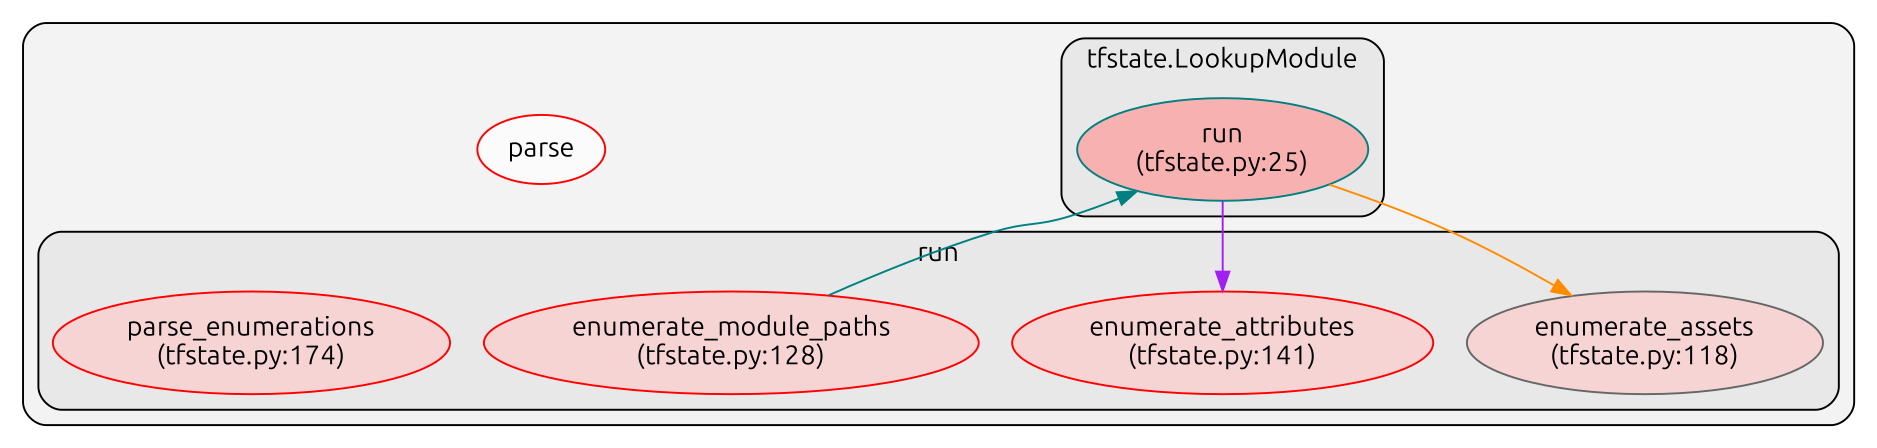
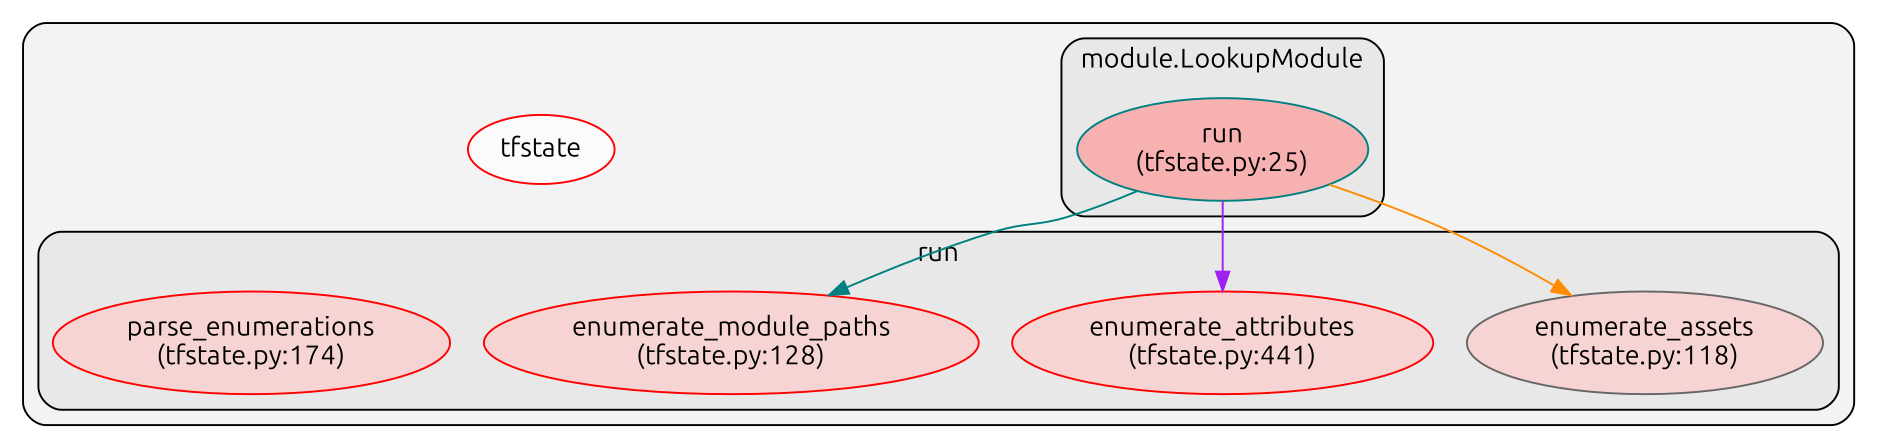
(1223, 60) -> (1223, 60)
(541, 149) -> (541, 149)
(957, 244) -> (954, 245)
(1223, 343) -> (1223, 343)
